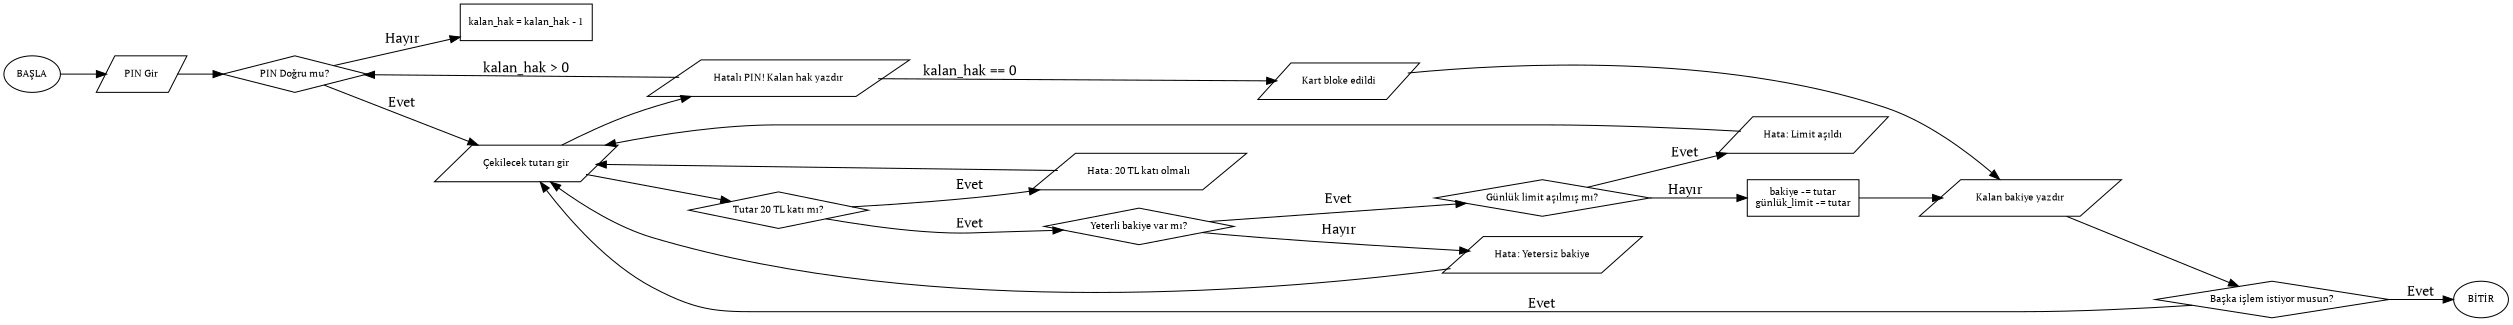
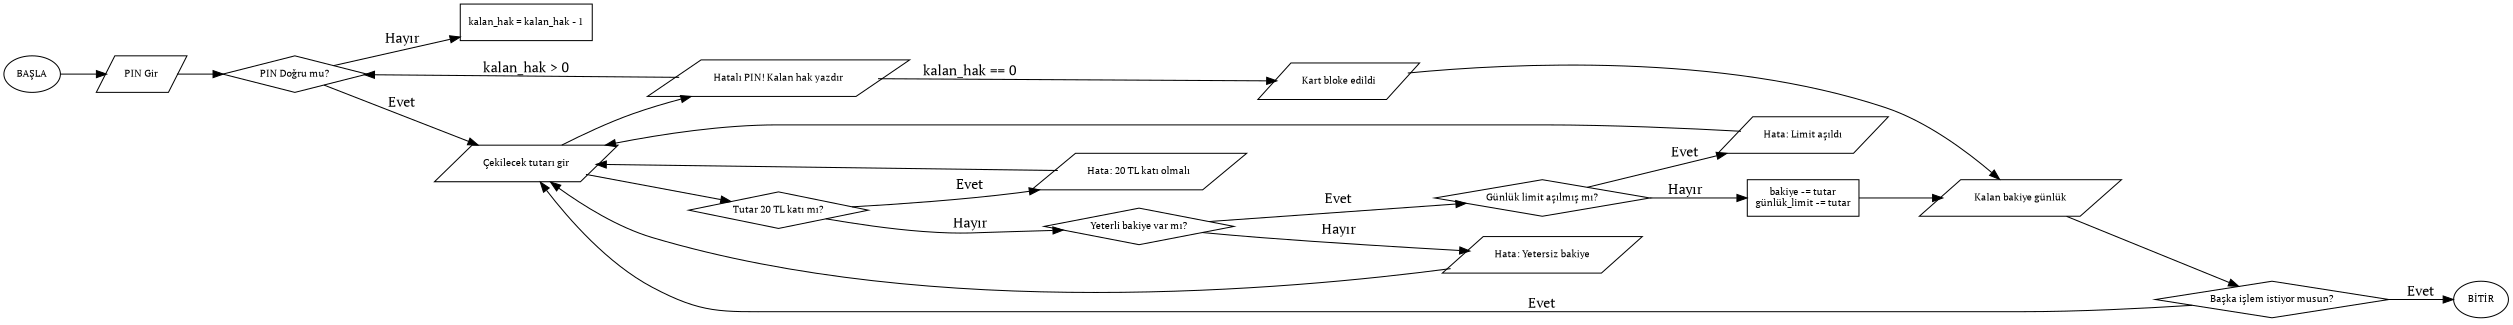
(2020, 198) -> (2020, 198)
(970, 224) -> (970, 224)
